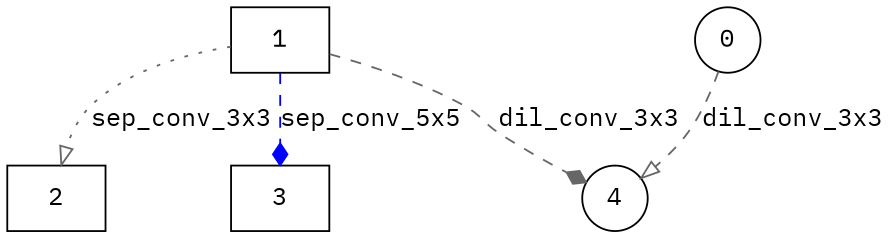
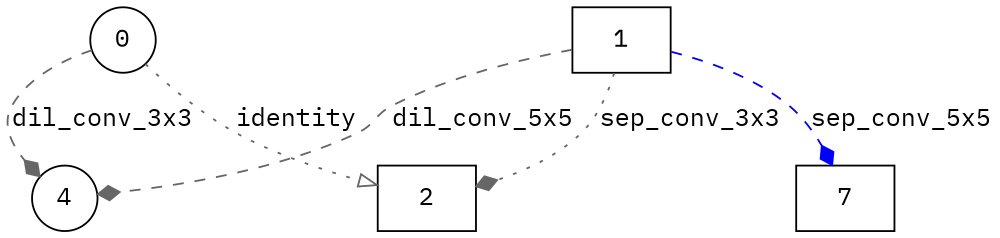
(134, 76) -> (571, 142)
(590, 119) -> (483, 119)
(694, 124) -> (24, 90)
none -> (244, 137)
(280, 198) -> (845, 198)
